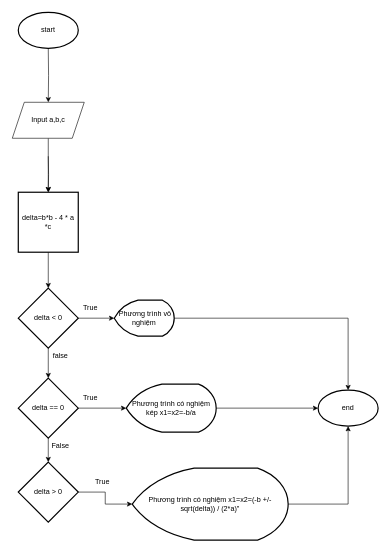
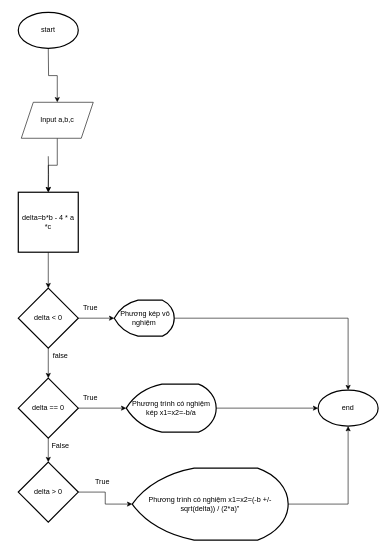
(48, 120) -> (57, 120)
(144, 318) -> (144, 318)
